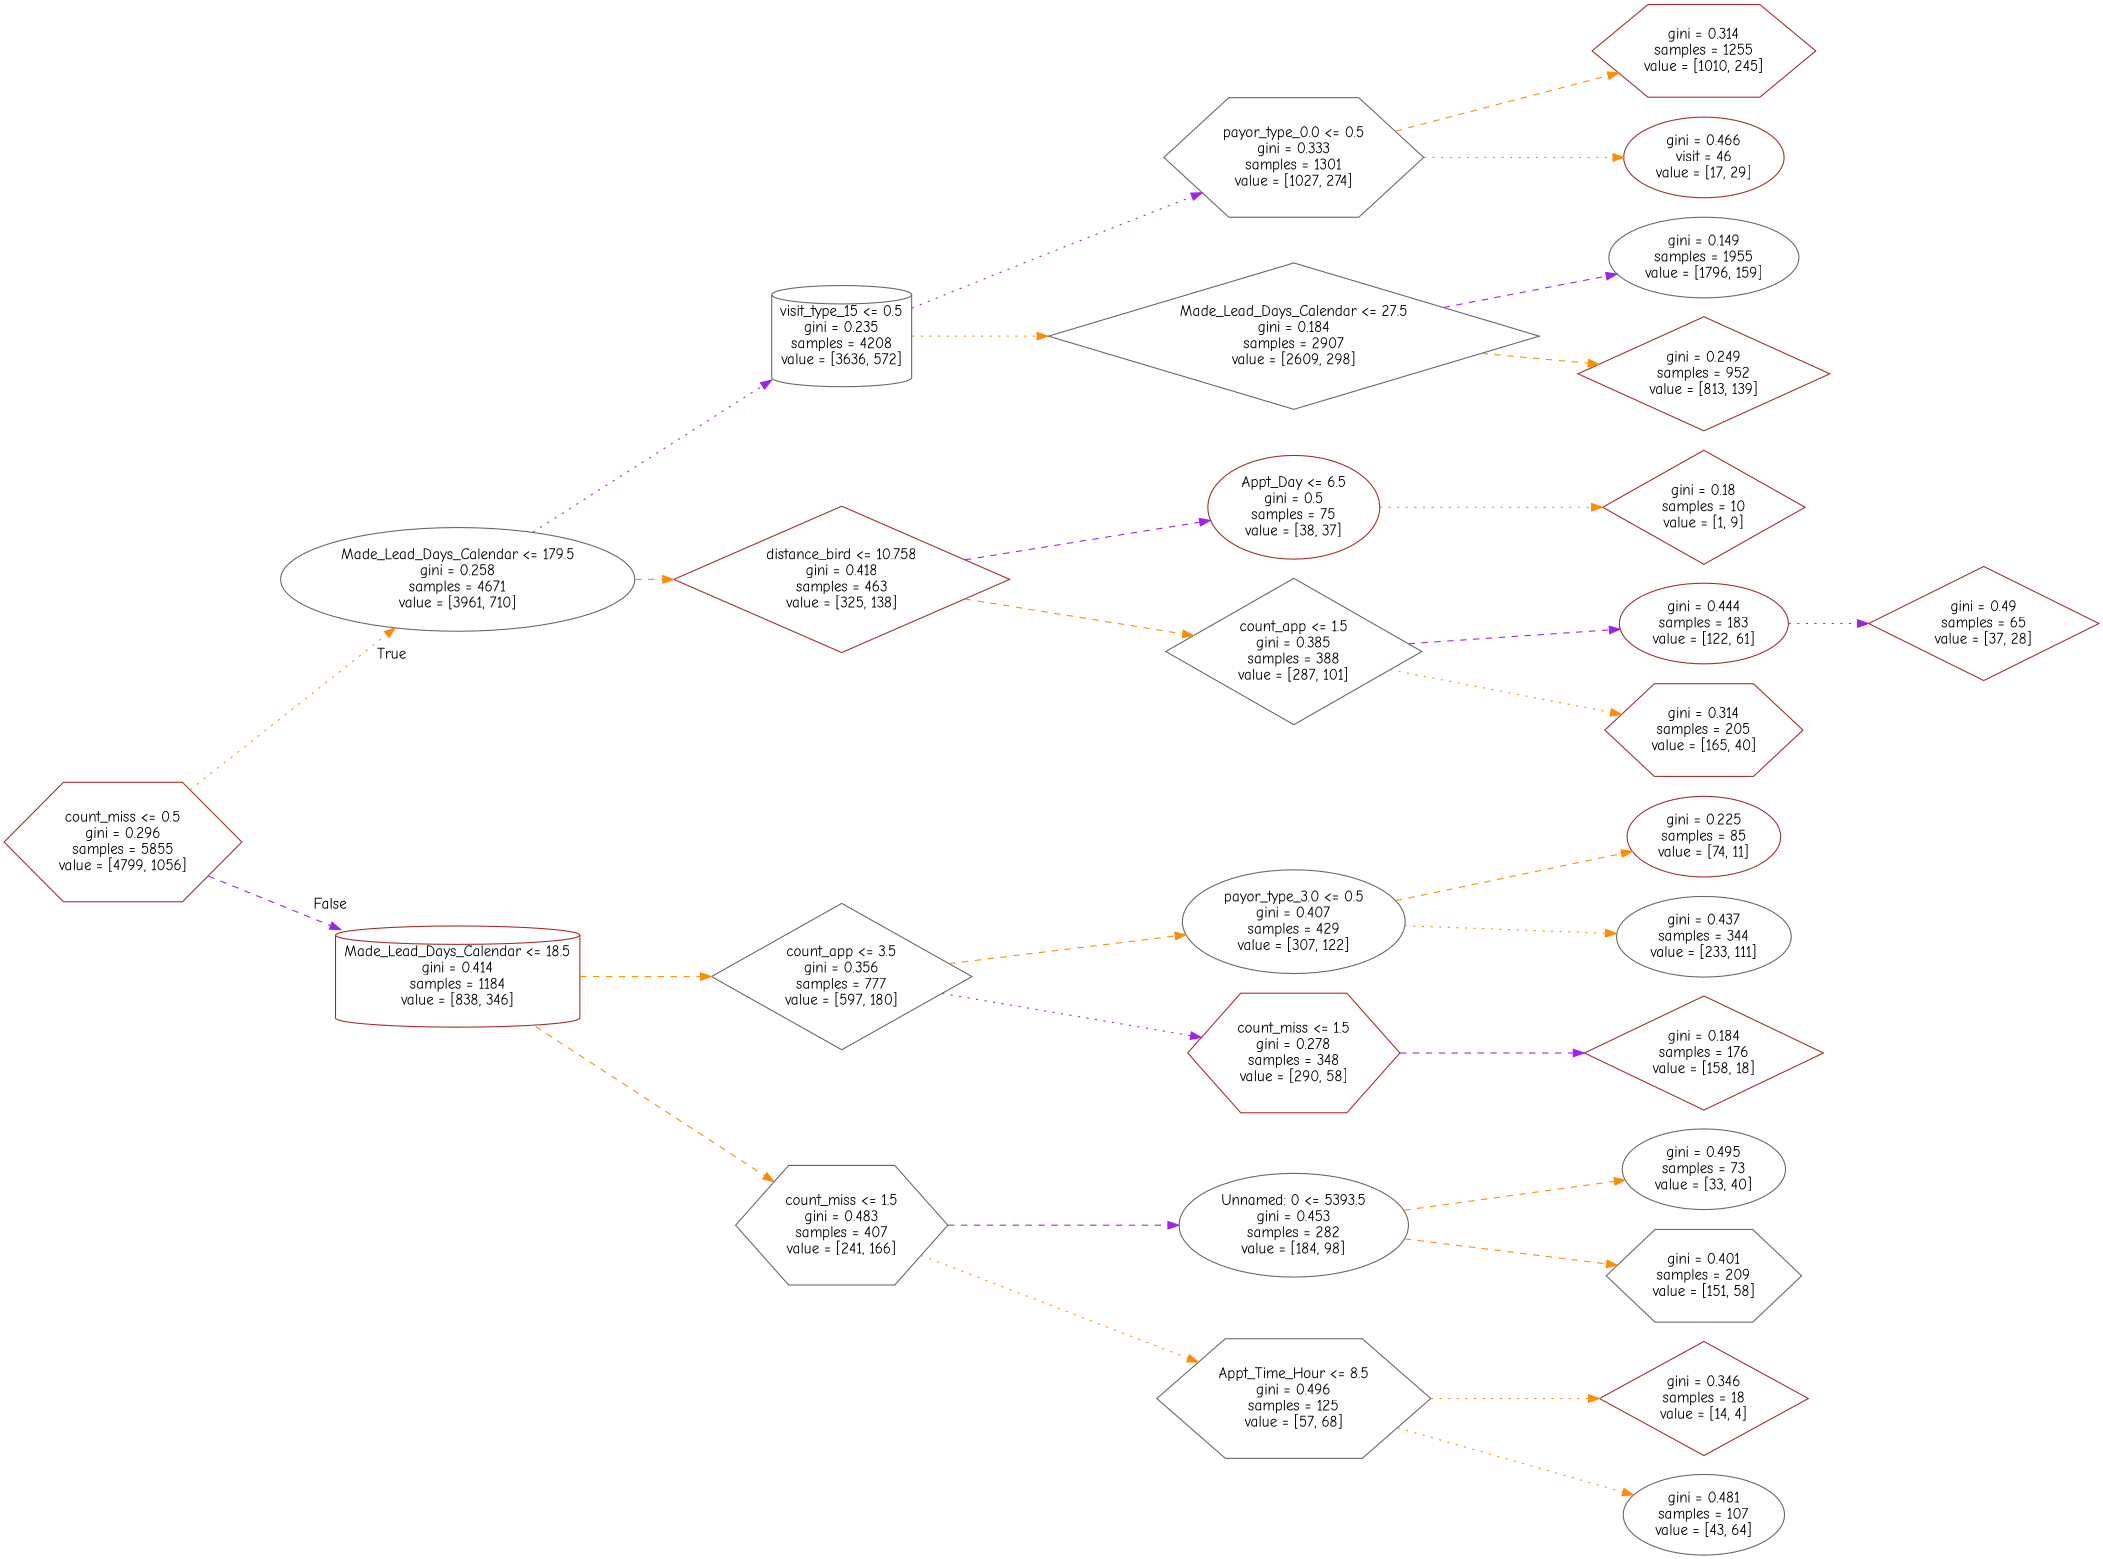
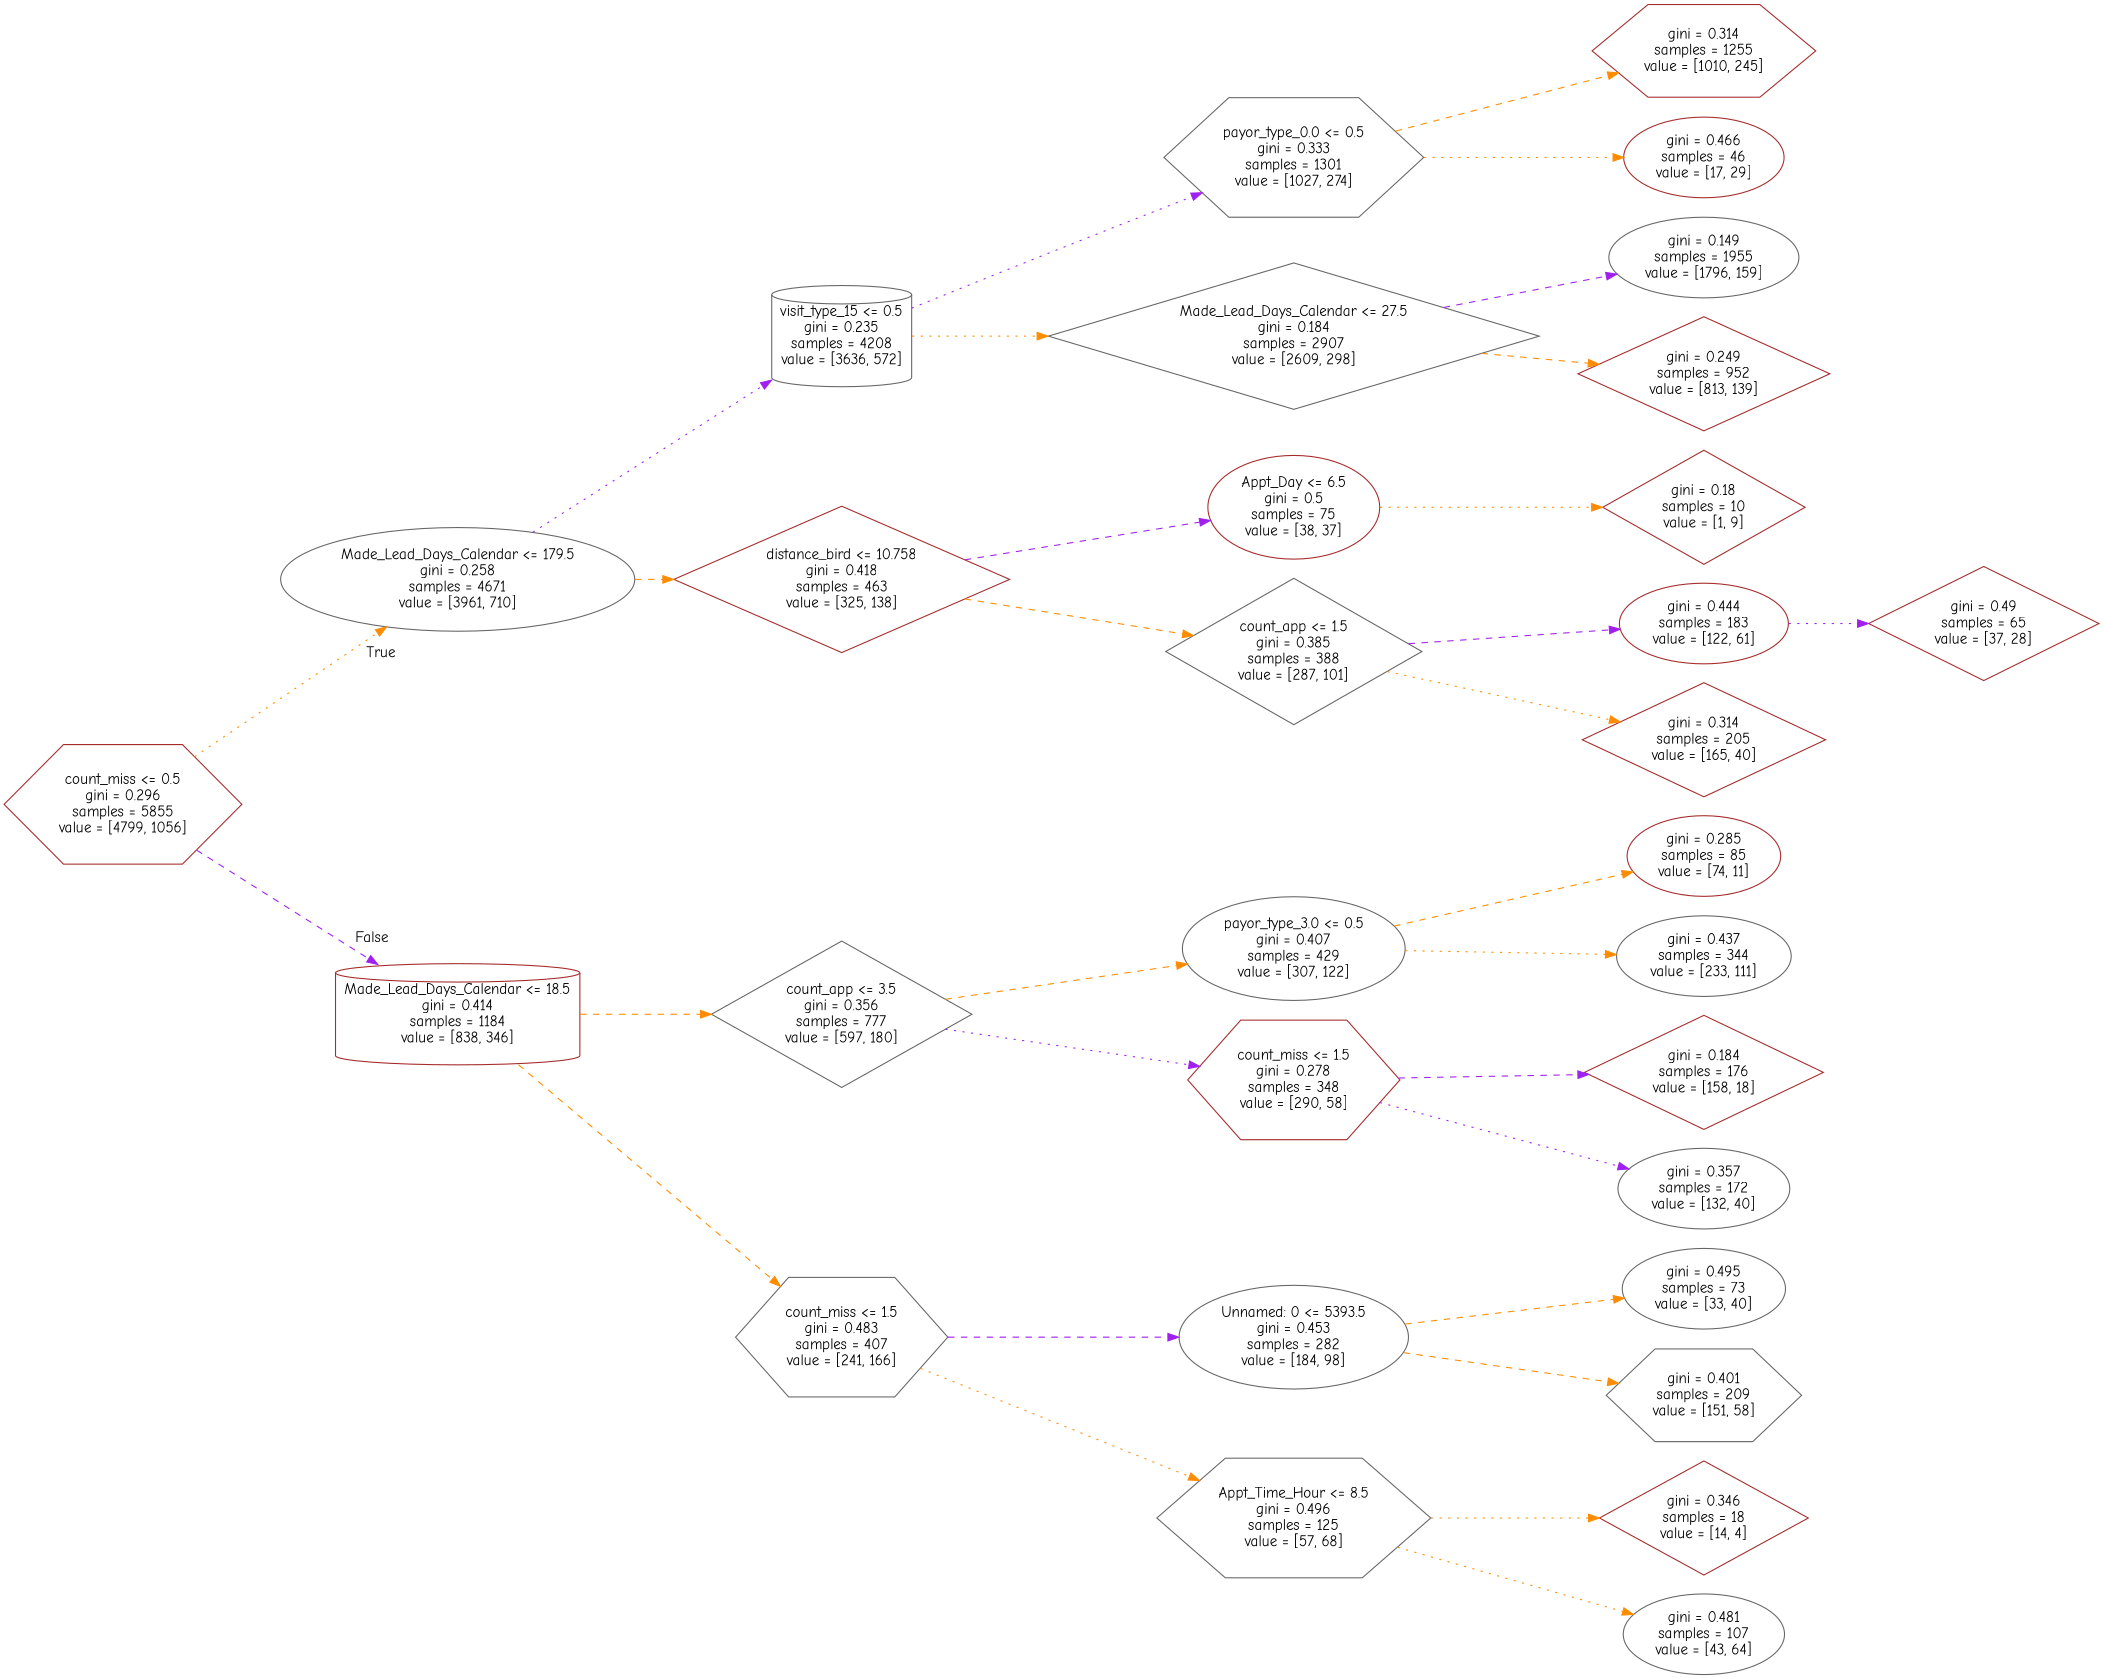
(1704, 157) -> (1704, 157)
(1704, 730) -> (1704, 740)
(1704, 837) -> (1704, 856)
none -> (1704, 1189)
